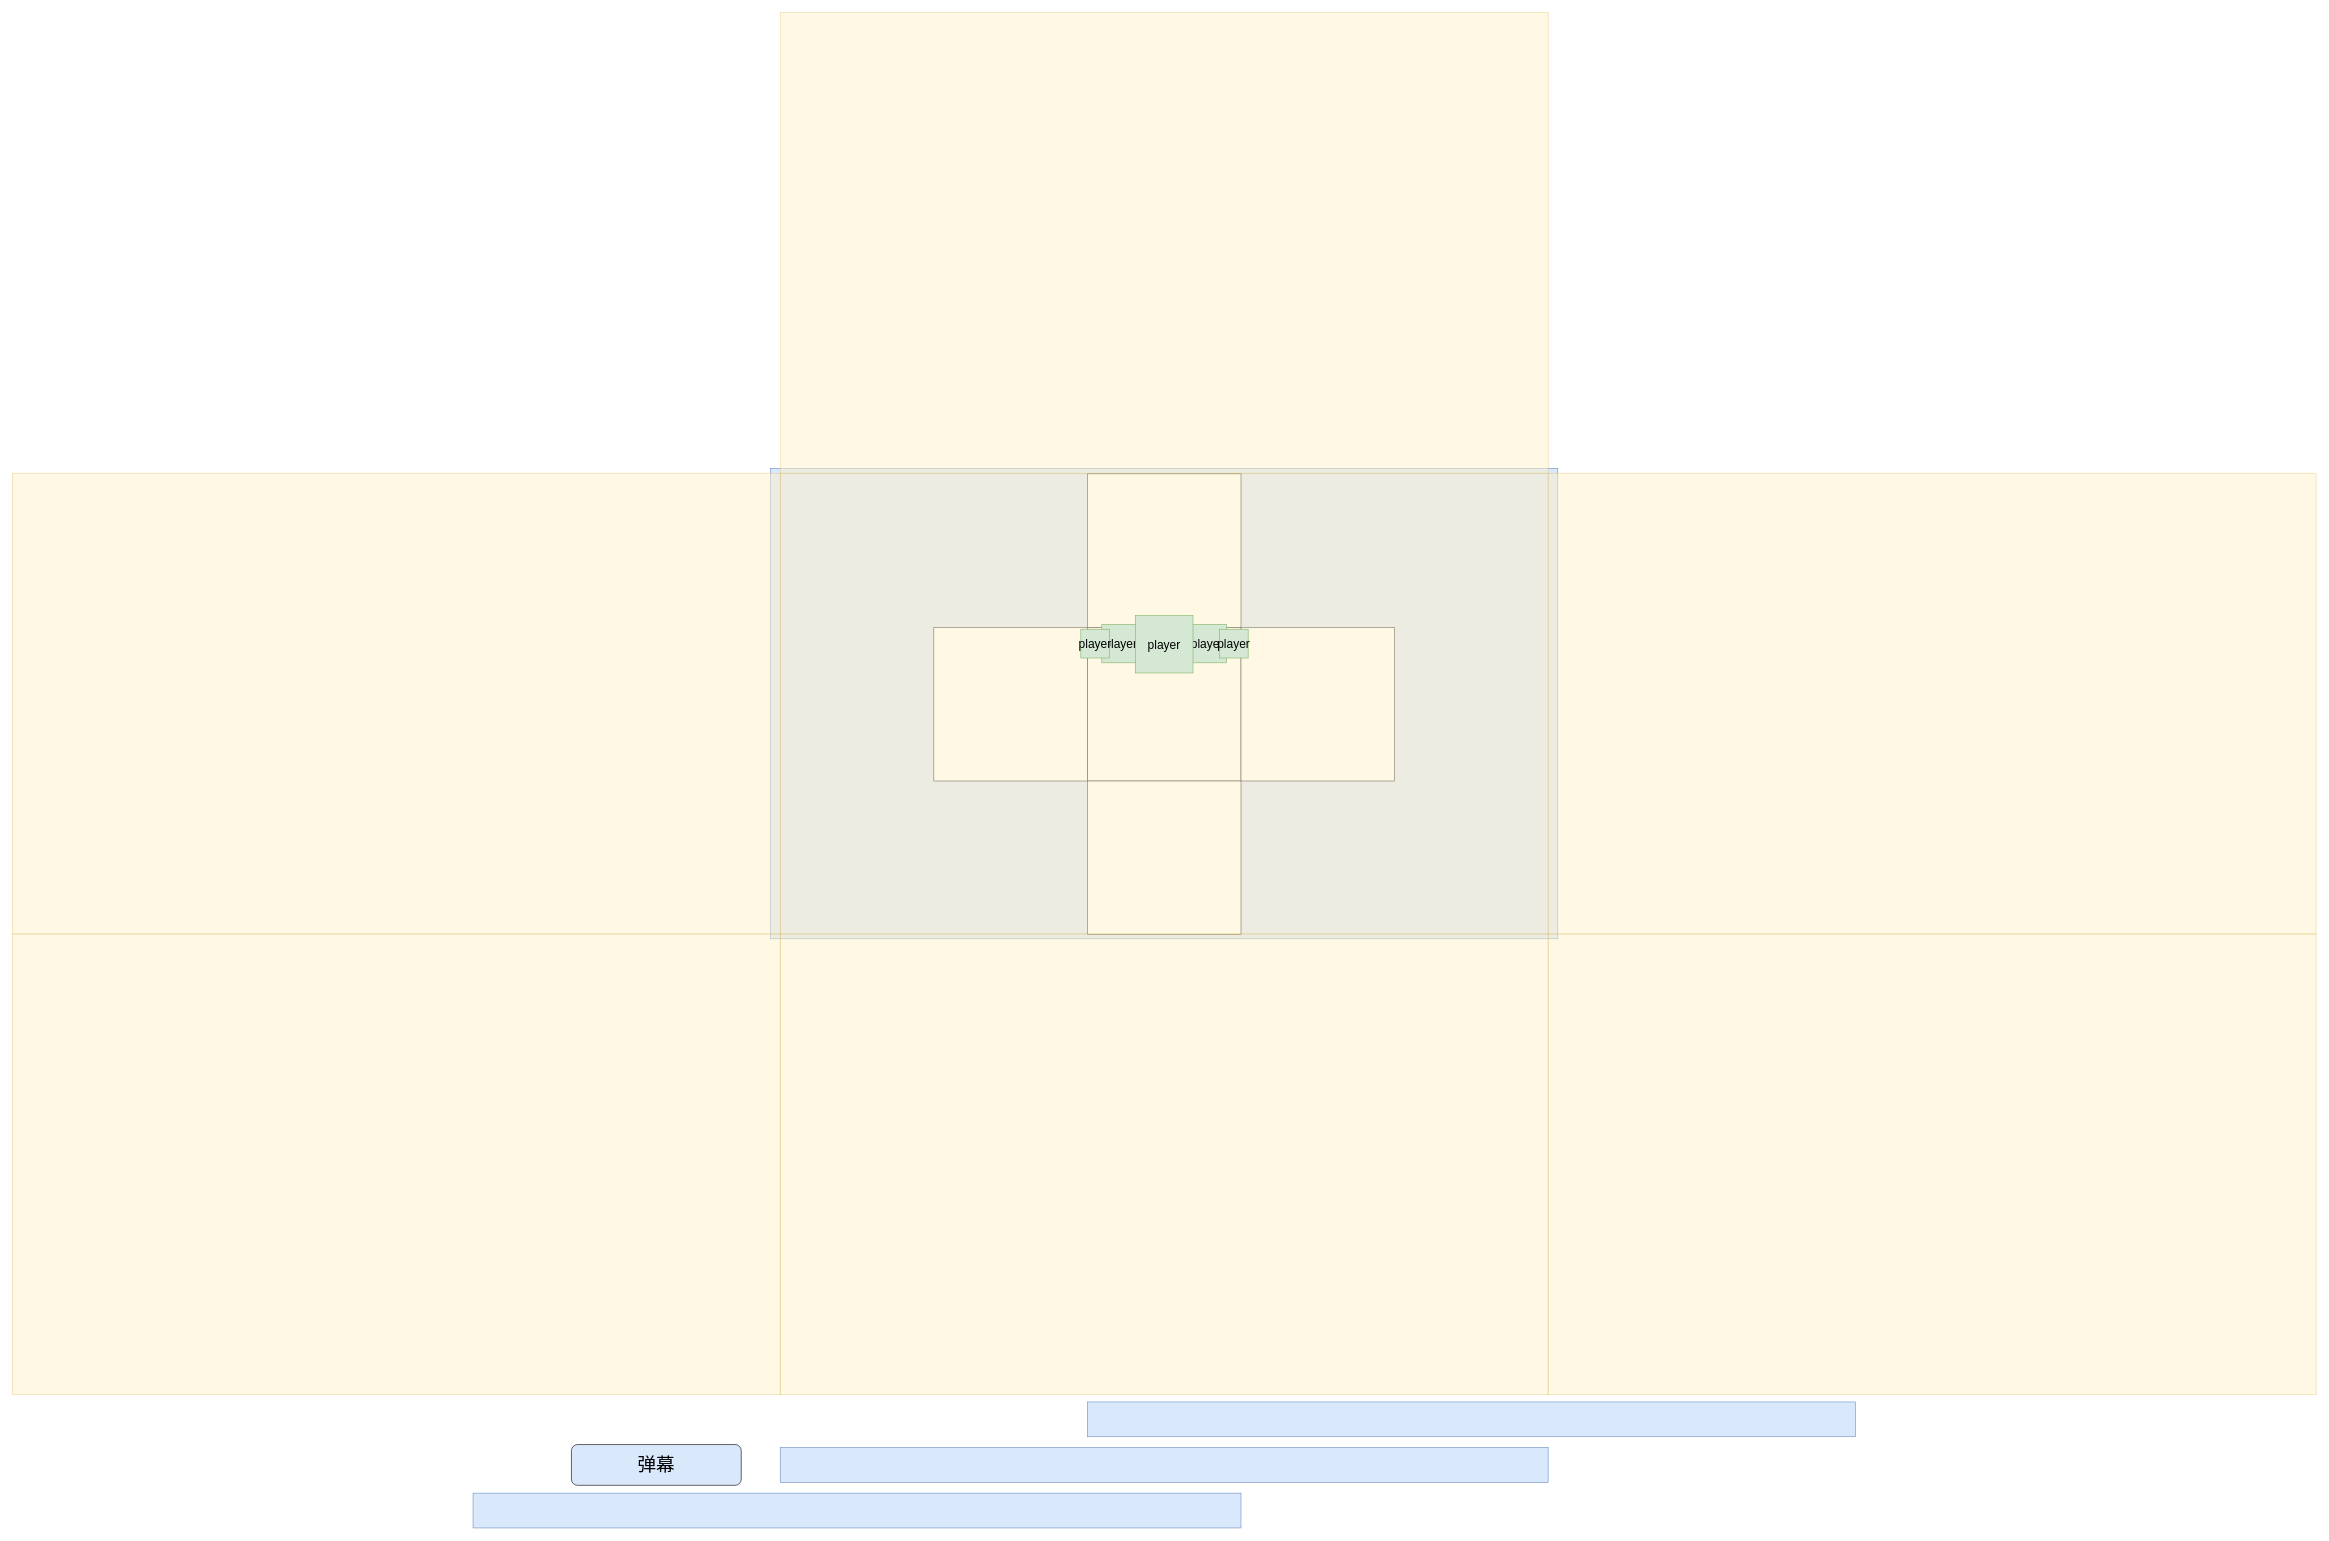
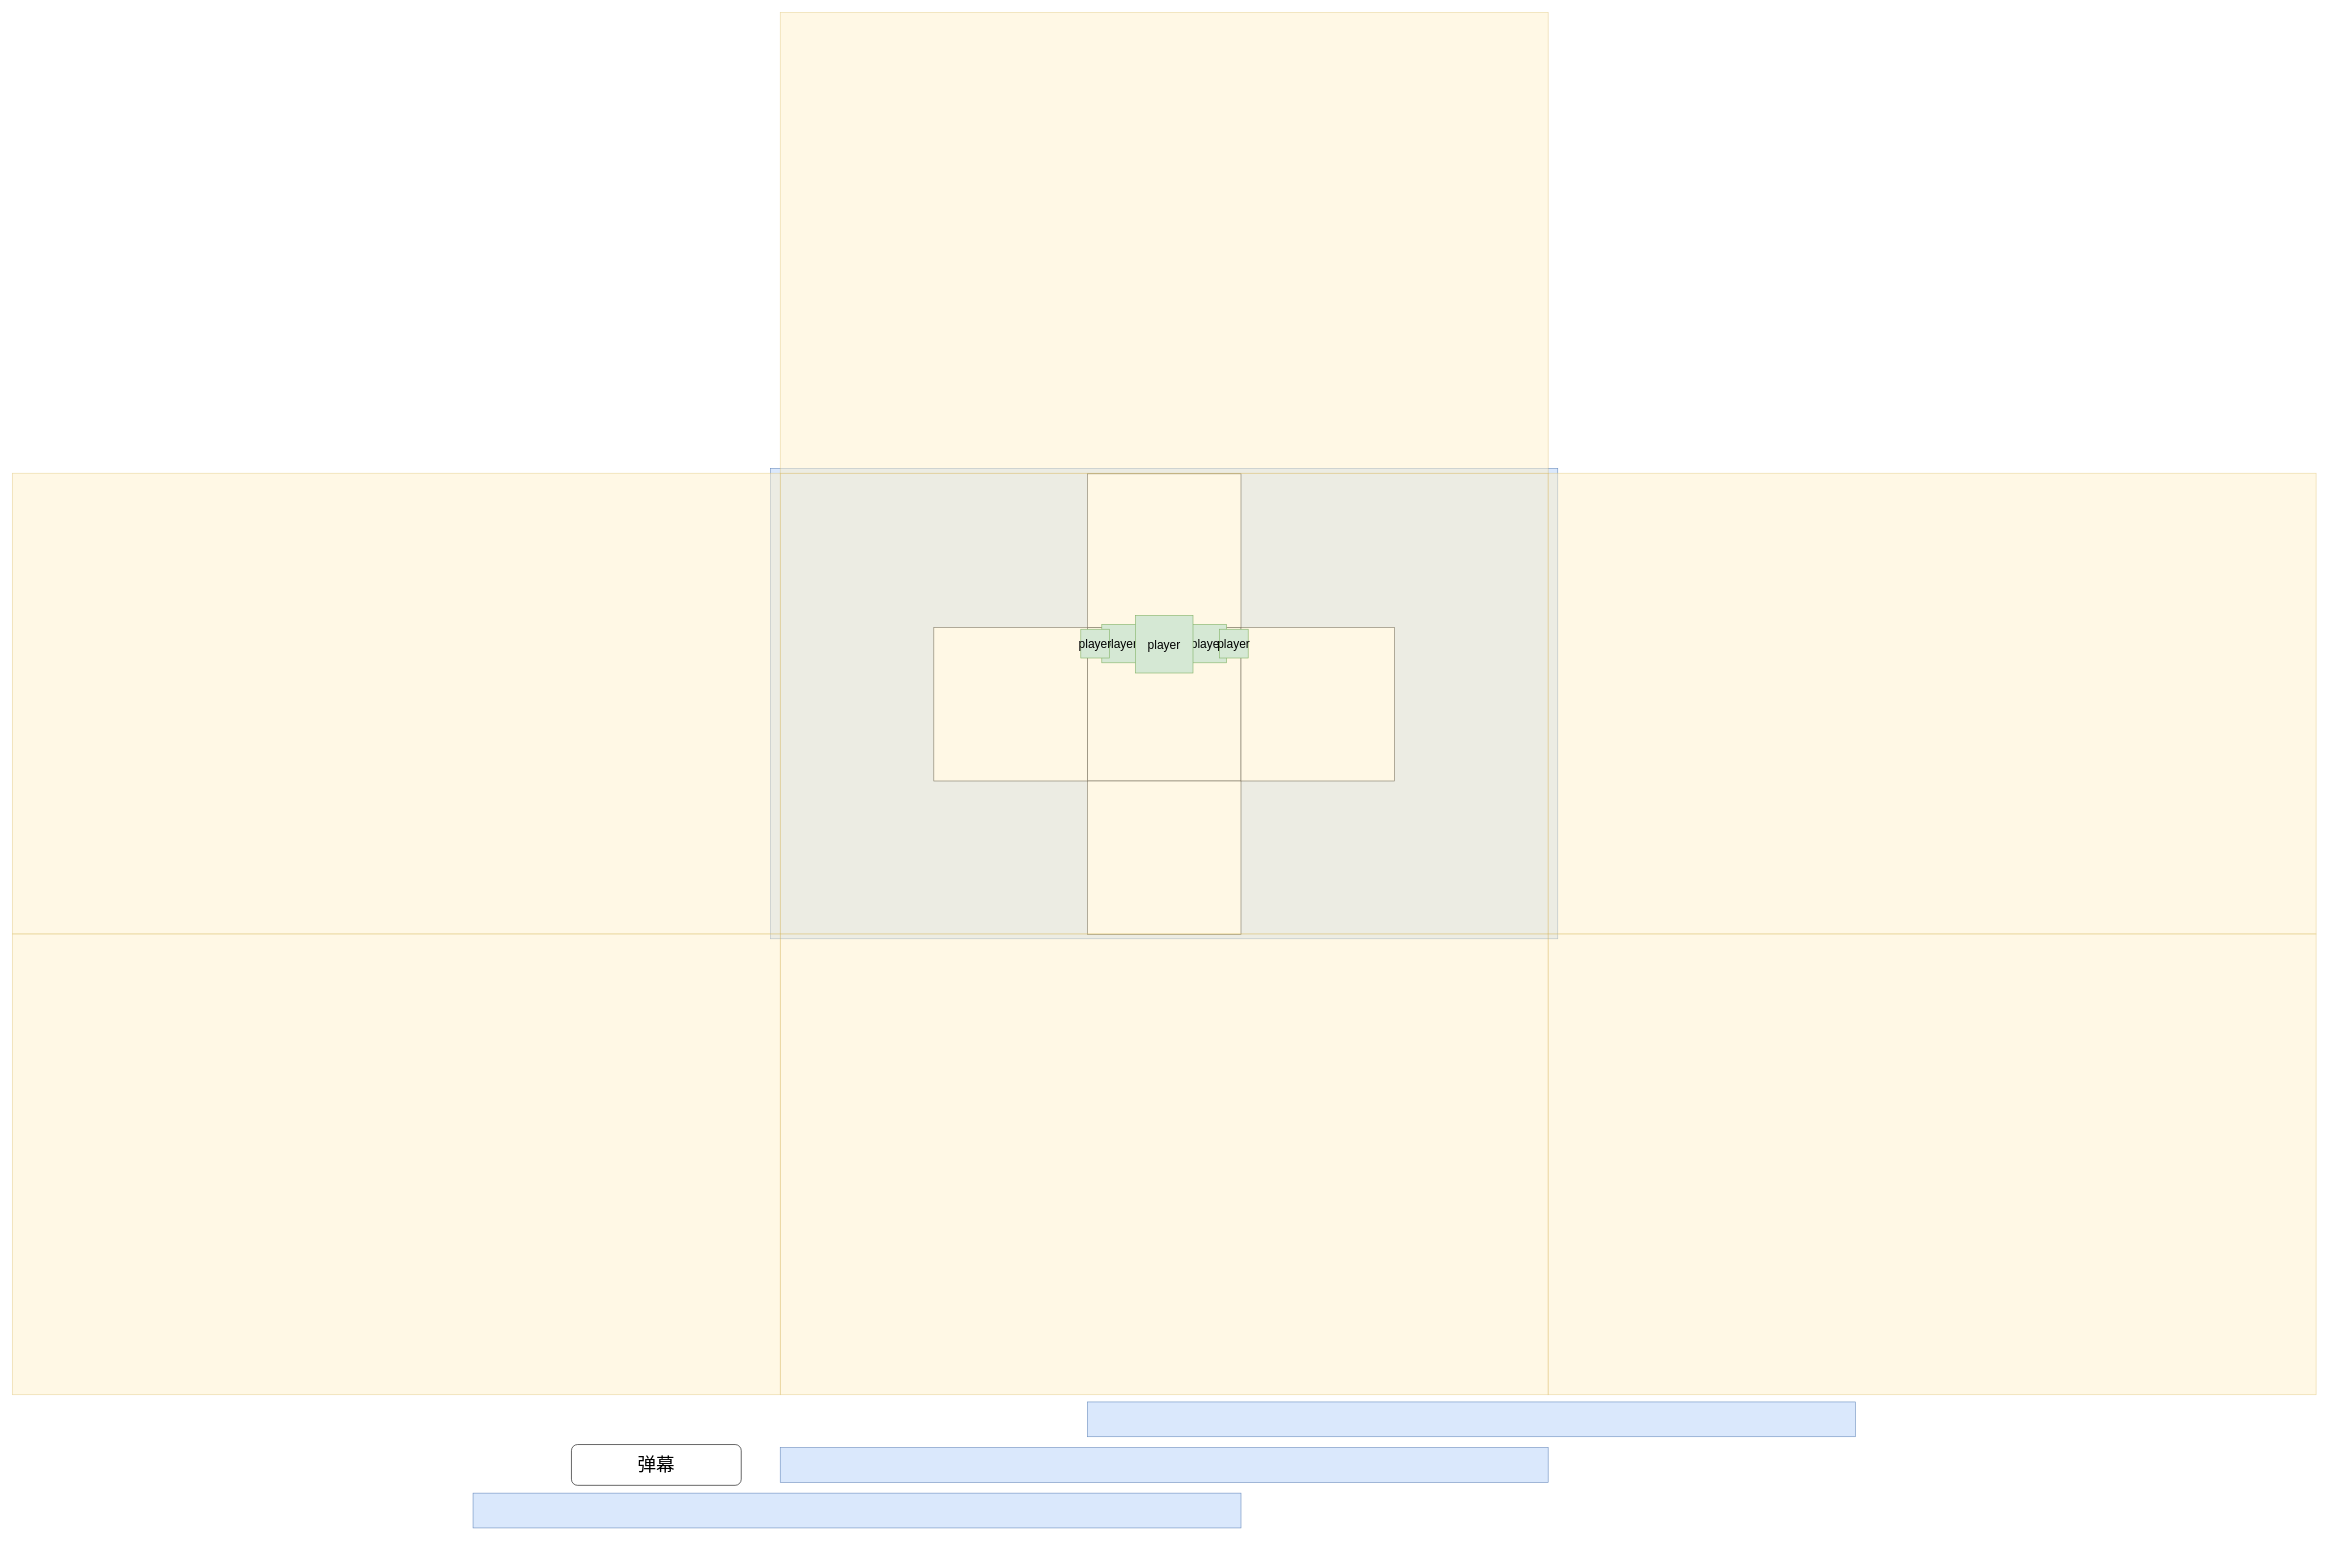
(656, 1465) -> (656, 1465)
